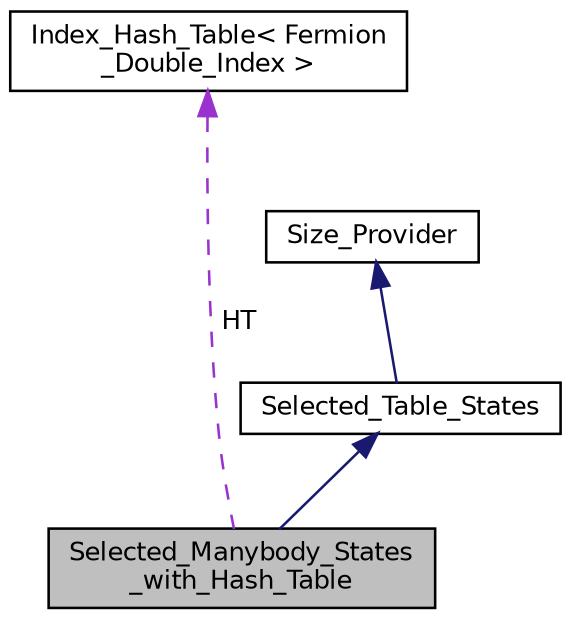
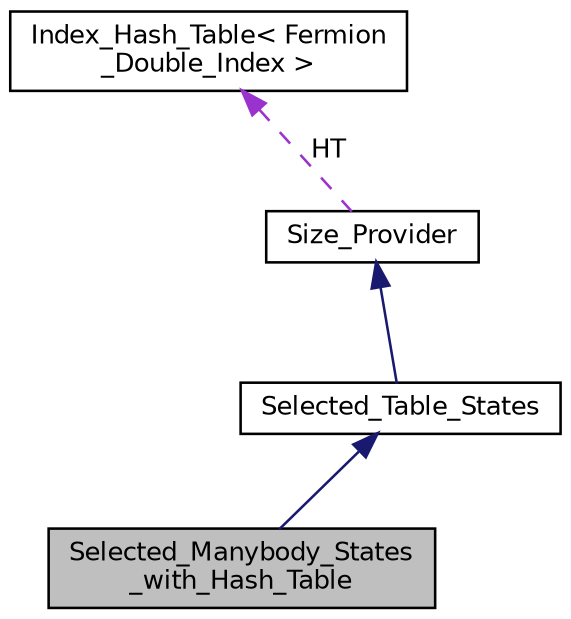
(211, 324) -> (305, 160)
